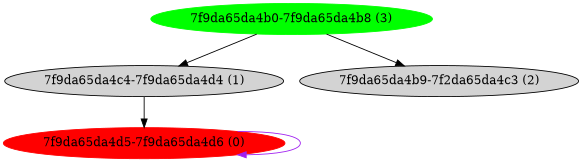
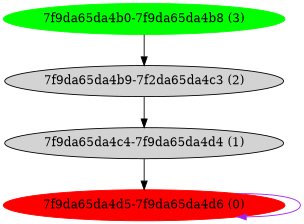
(222, 48) -> (144, 108)
